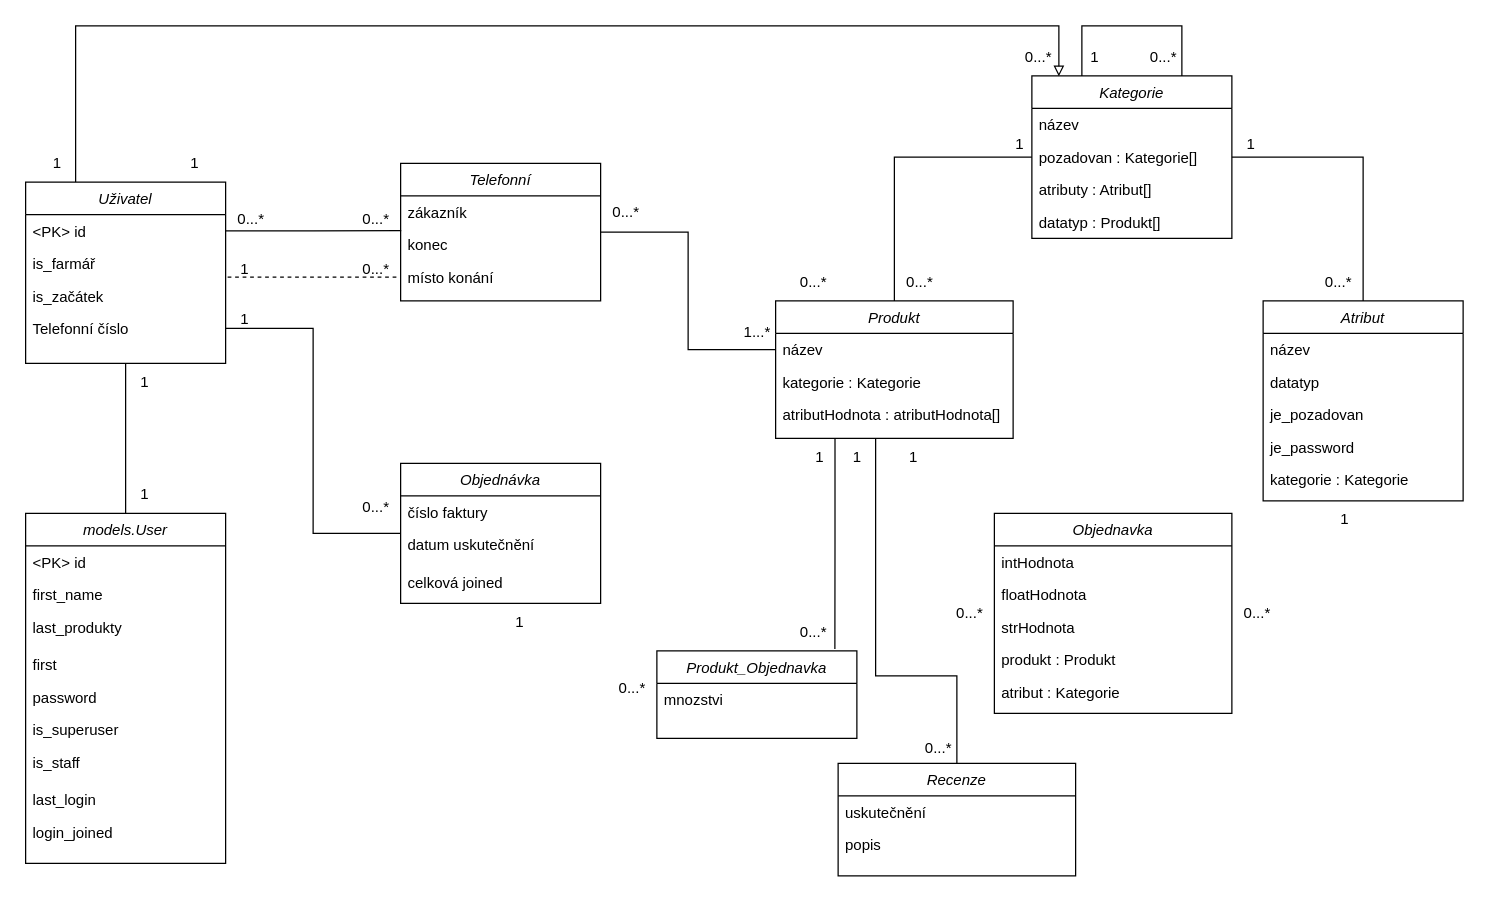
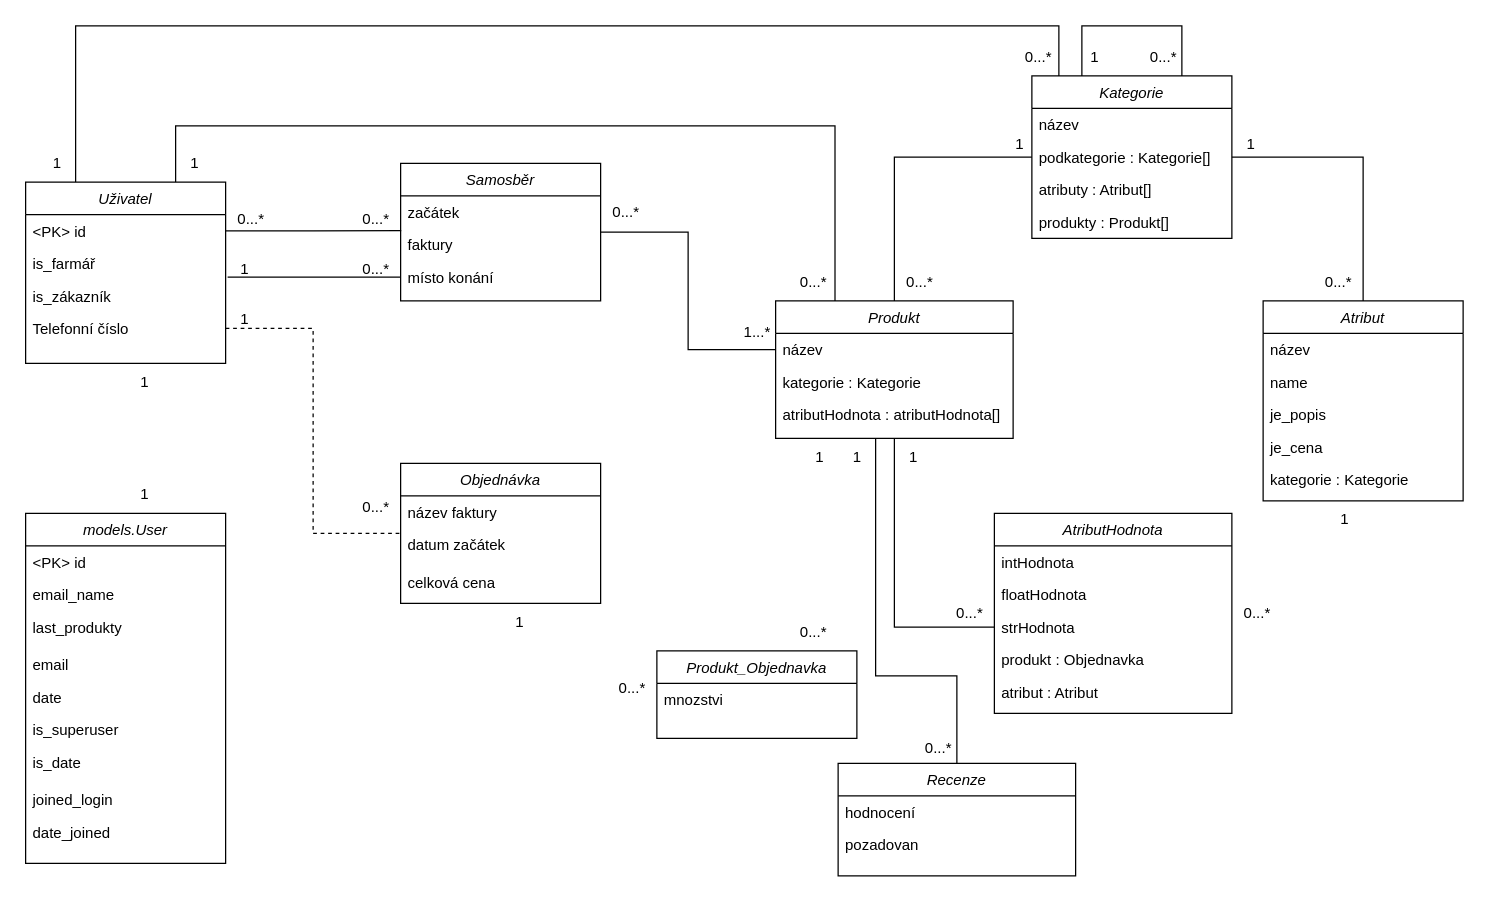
(1059, 64) -> (1059, 69)
none -> (565, 126)
(1128, 158) -> (1138, 158)
(500, 180) -> (500, 180)
(441, 213) -> (437, 213)
(1113, 223) -> (1117, 223)
(429, 245) -> (437, 245)
(313, 277) -> (313, 277)
(73, 296) -> (77, 296)
(1299, 383) -> (1287, 383)
(1320, 415) -> (1302, 415)
(313, 429) -> (313, 429)
(126, 440) -> none
(1316, 448) -> (1299, 448)
(458, 513) -> (460, 513)
(1113, 530) -> (1113, 530)
(835, 544) -> none
(477, 545) -> (460, 545)
(460, 583) -> (454, 583)
none -> (894, 583)
(73, 595) -> (71, 595)
(1067, 660) -> (1079, 660)
(52, 665) -> (50, 665)
(1071, 693) -> (1063, 693)
(66, 698) -> (49, 698)
(64, 763) -> (60, 763)
(69, 800) -> (77, 800)
(891, 813) -> (883, 813)
(77, 833) -> (77, 833)
(864, 845) -> (883, 845)
